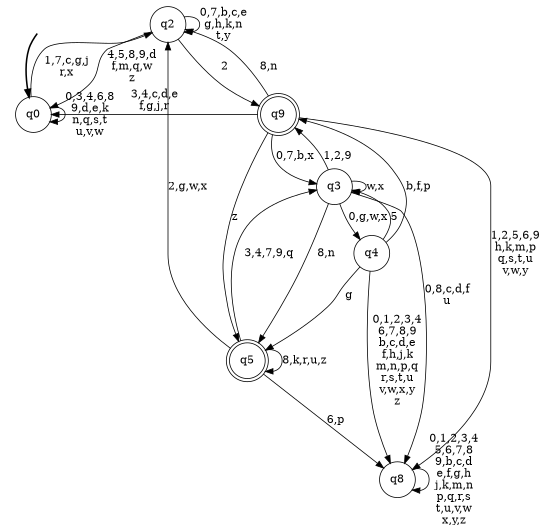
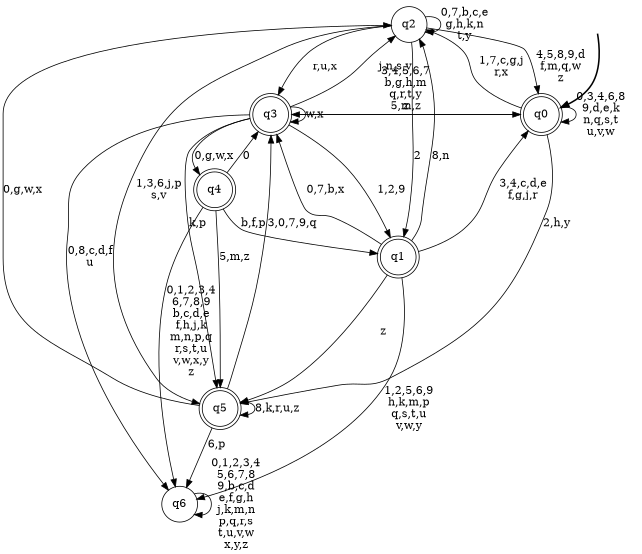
none -> (327, 41)
none -> (344, 80)
(33, 115) -> (541, 115)
(278, 115) -> (398, 257)
none -> (402, 115)
none -> (410, 115)
none -> (146, 150)
(188, 187) -> (23, 190)
(334, 187) -> (271, 115)
(394, 217) -> (247, 156)
(269, 253) -> (292, 223)
(326, 253) -> (198, 223)
(372, 253) -> (215, 190)
(349, 295) -> (235, 257)
none -> (462, 335)
(397, 480) -> (180, 504)
